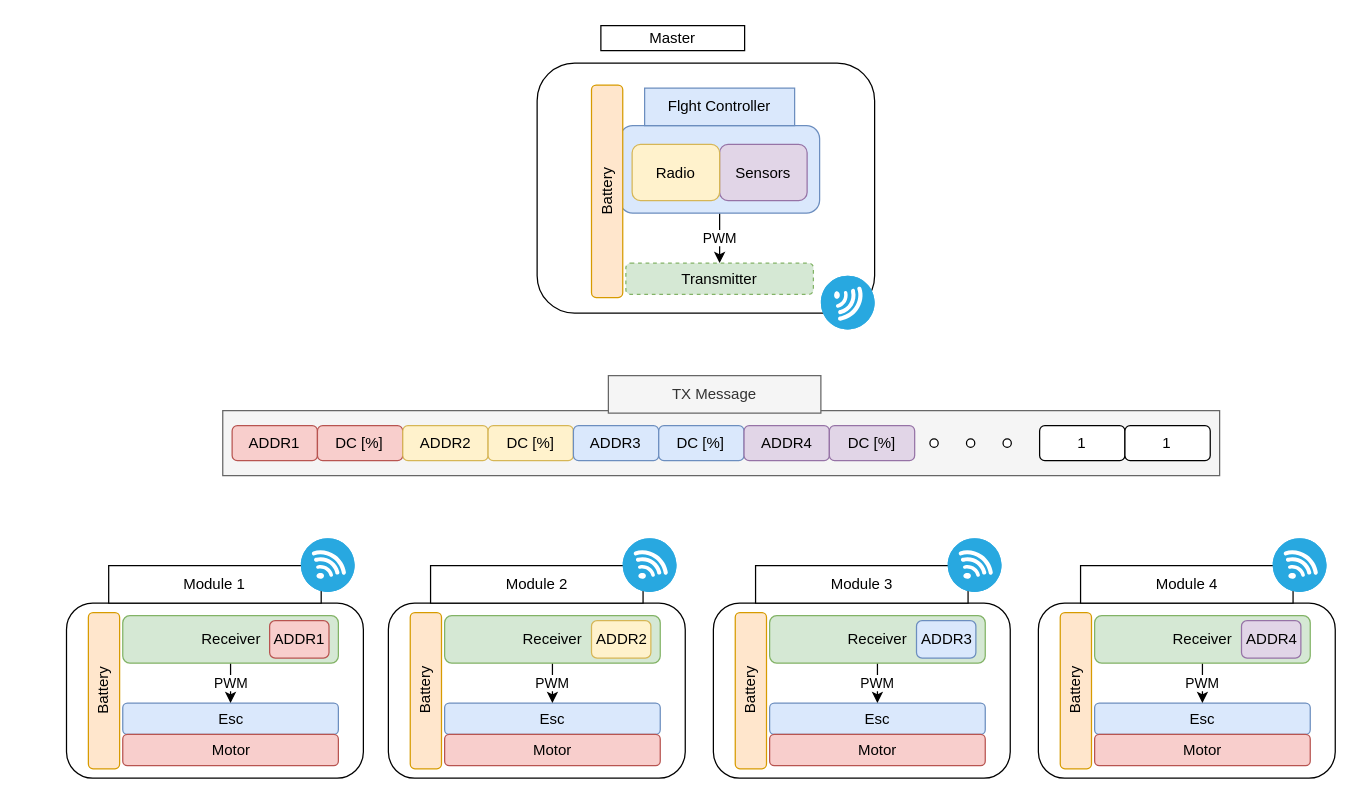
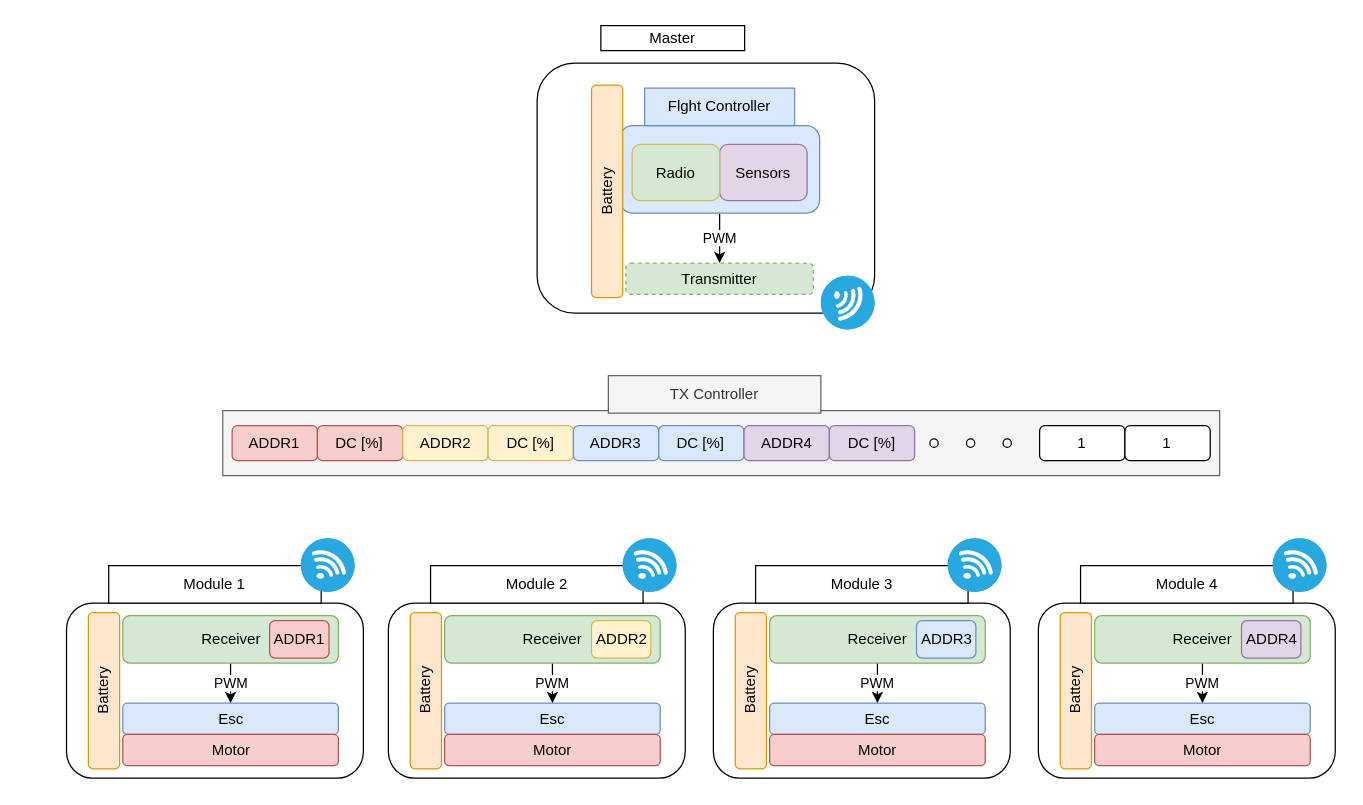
(676, 173) -> (676, 173)
(714, 394) -> (714, 394)
